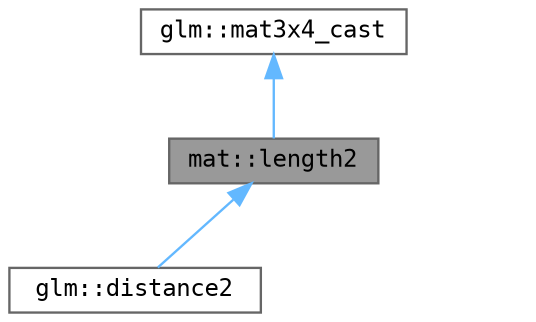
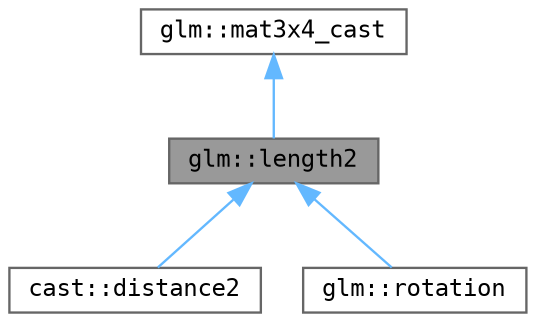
(274, 161) -> (274, 161)
(135, 290) -> (135, 290)
none -> (415, 290)
